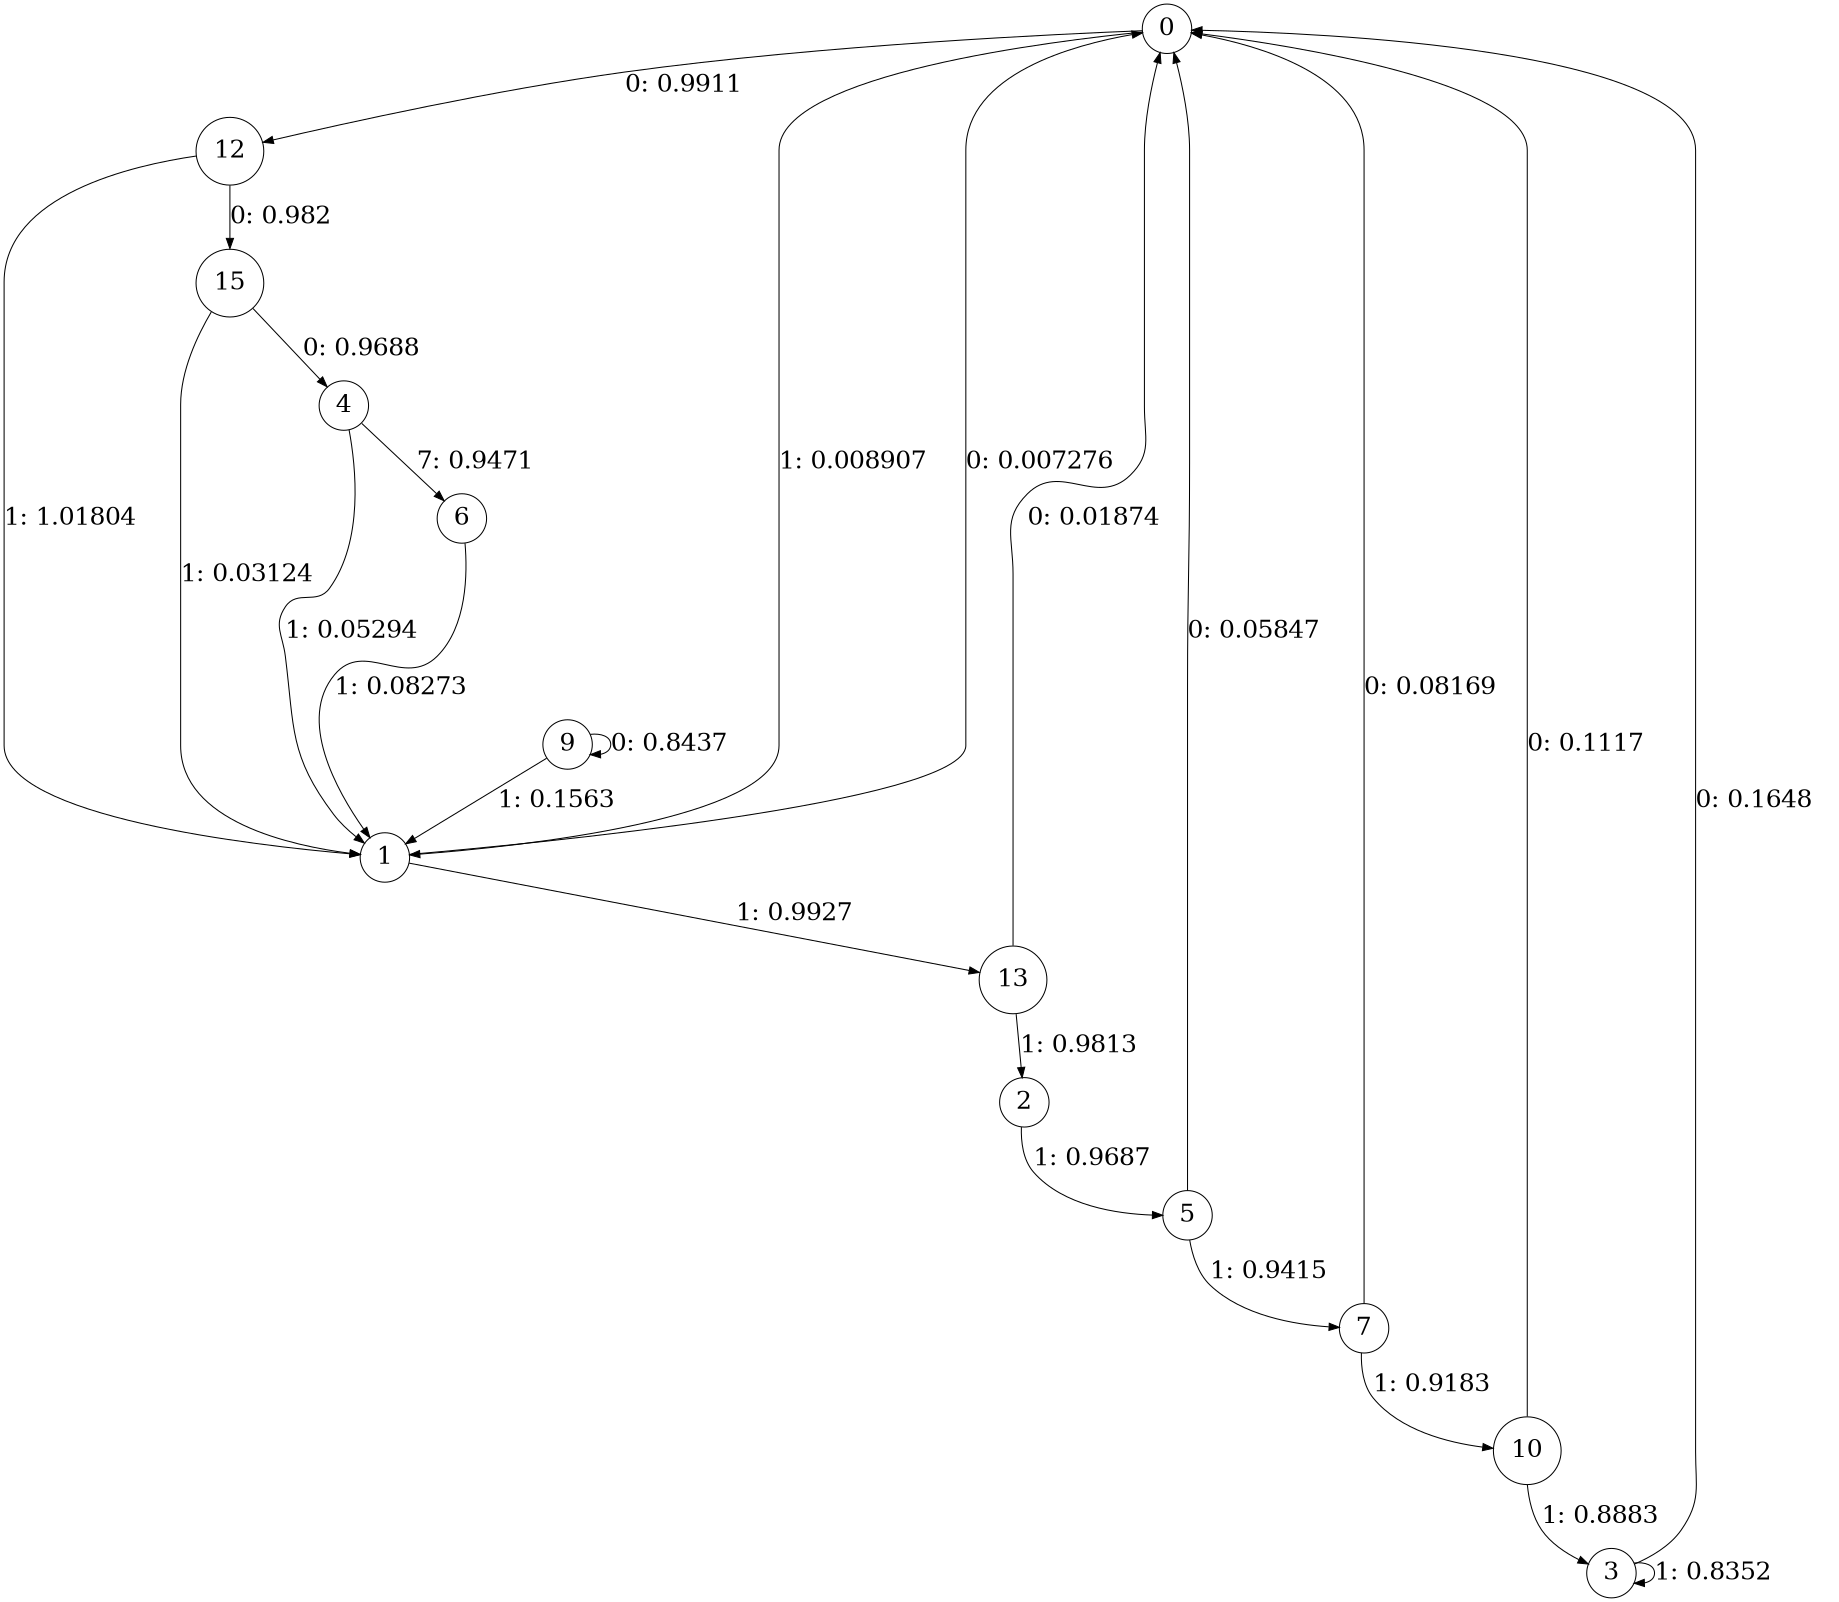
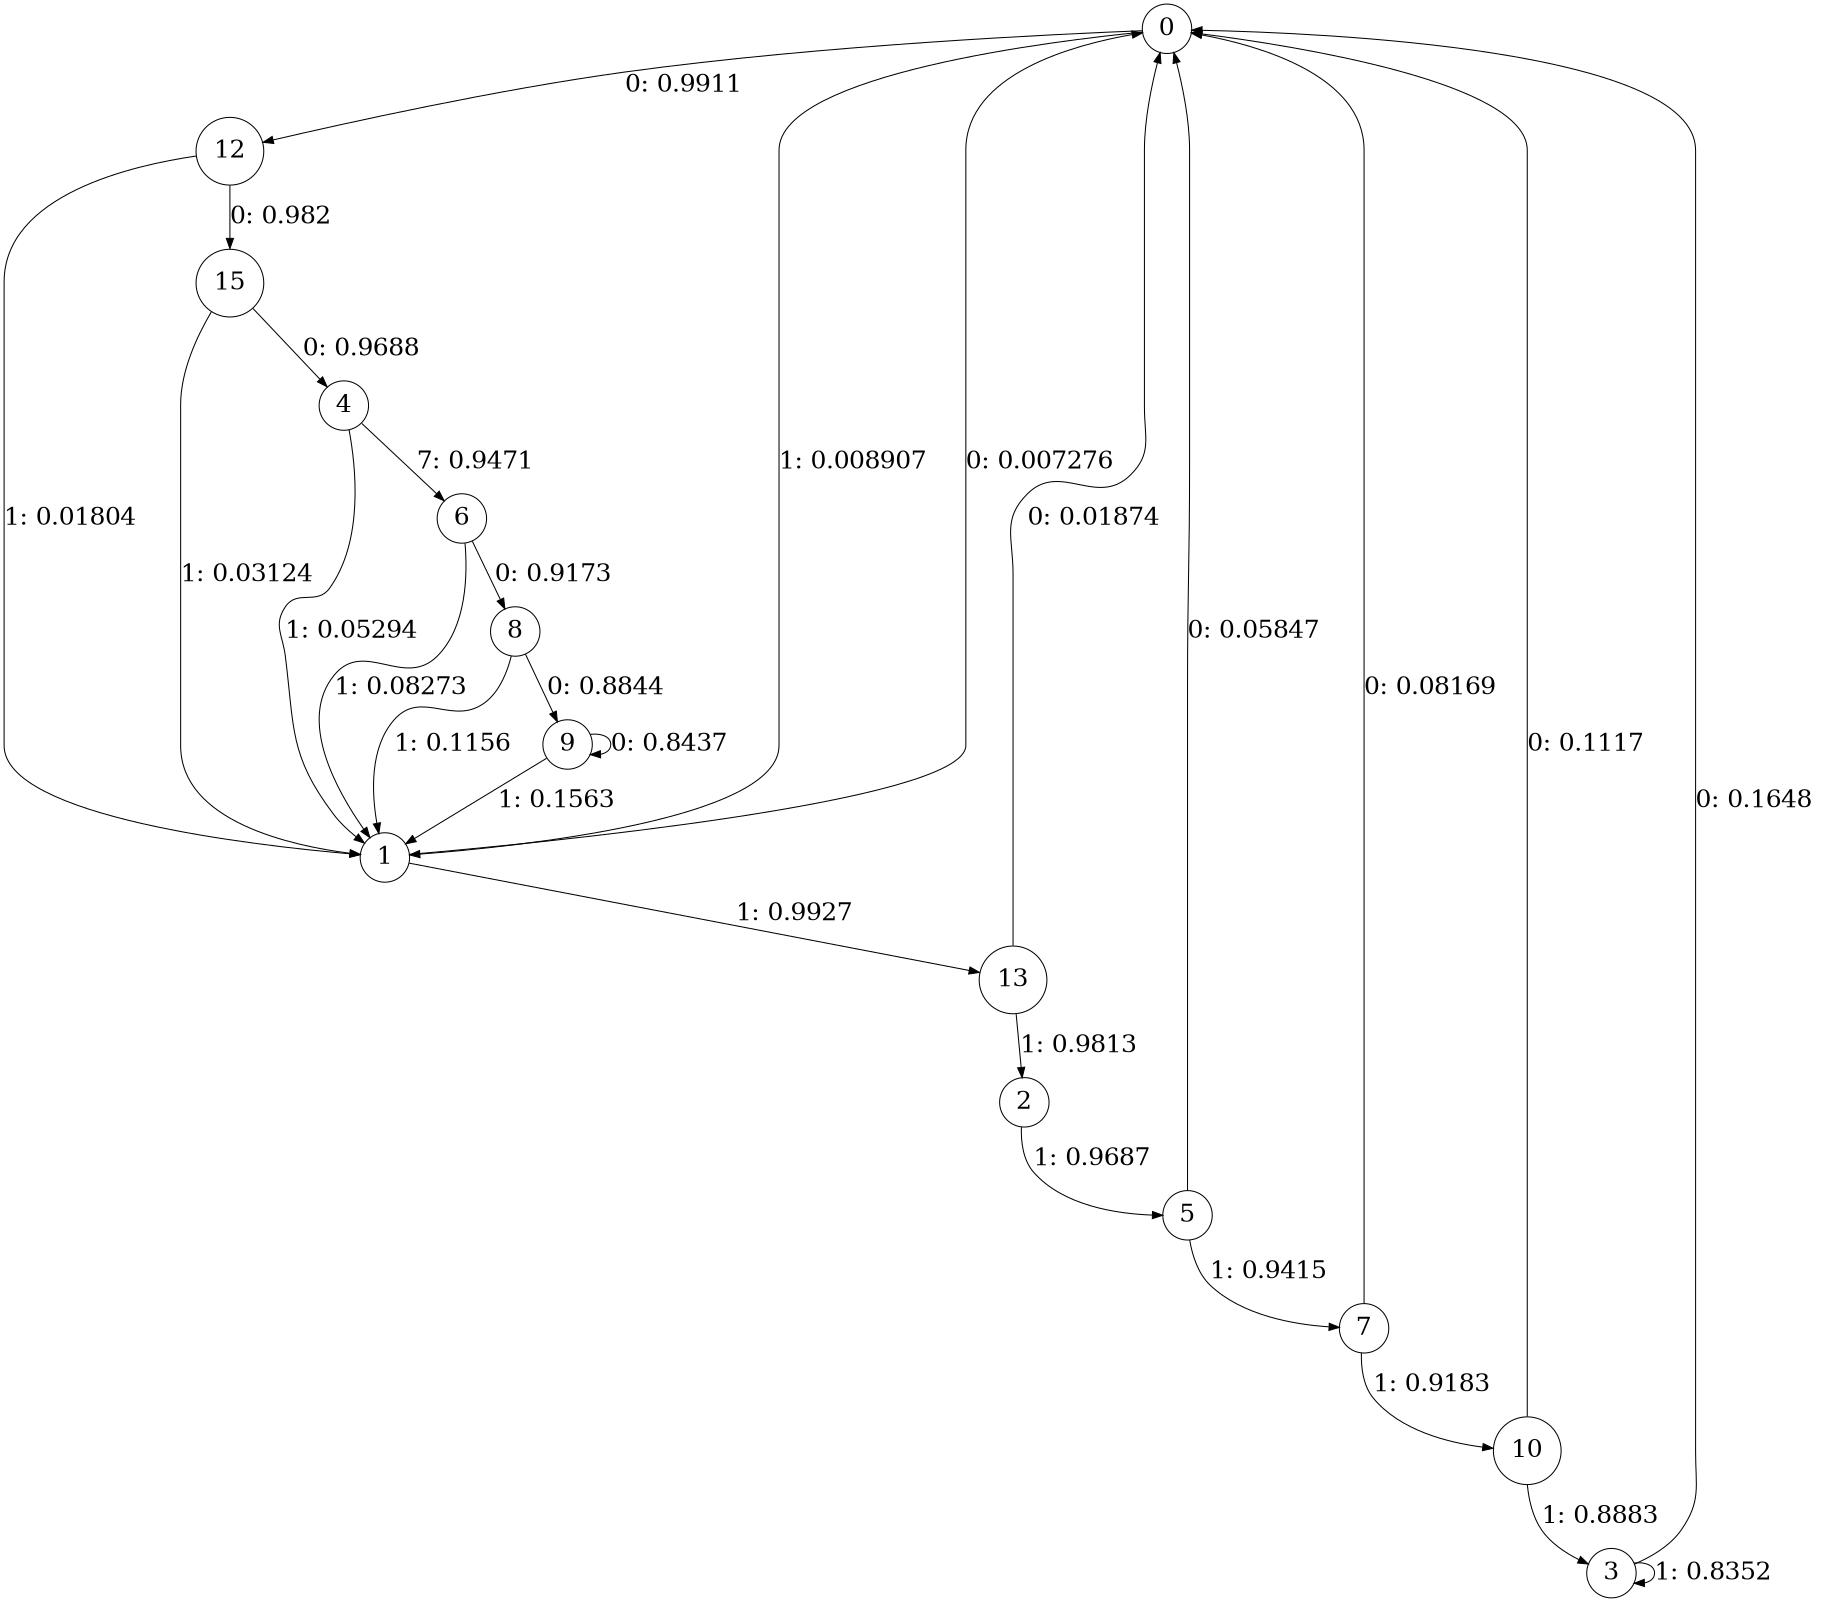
(78, 518) -> (78, 518)
none -> (515, 631)
